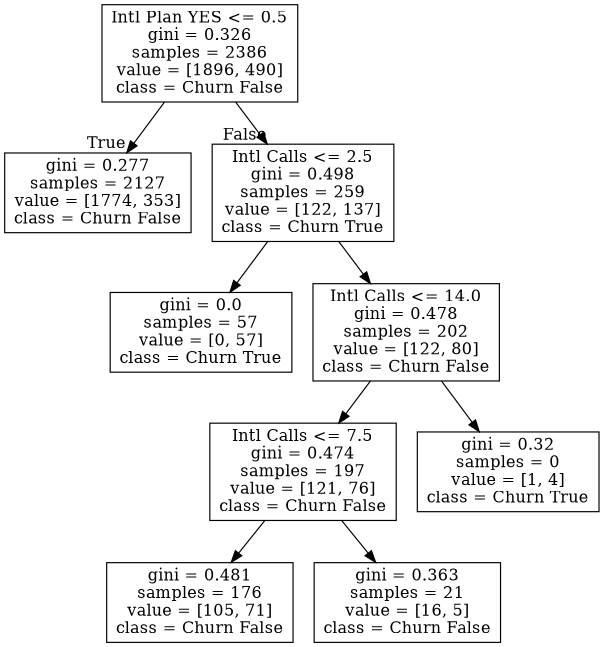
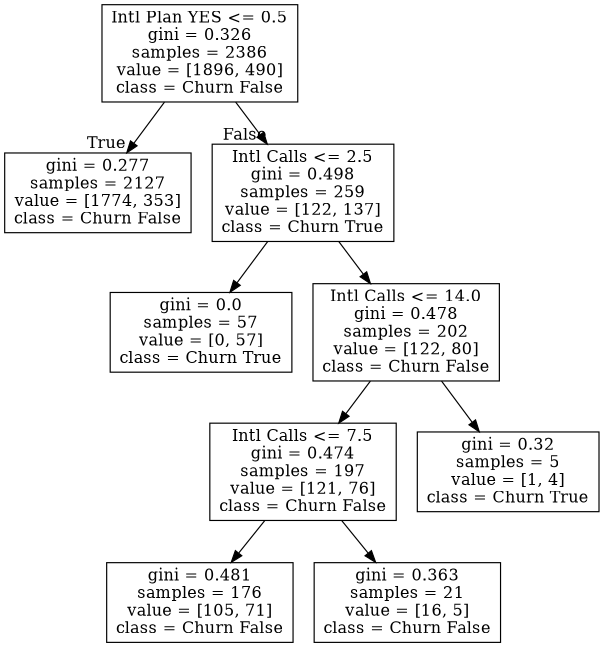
(508, 472) -> (508, 472)
